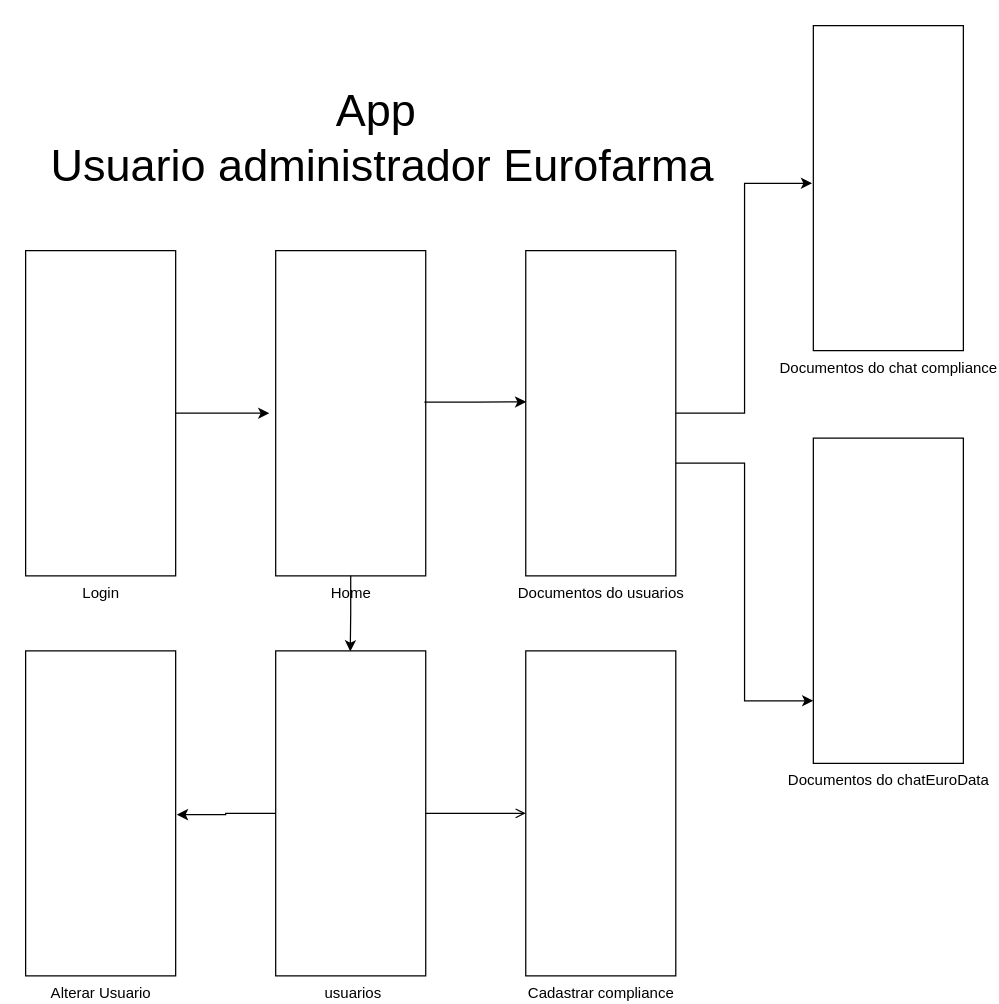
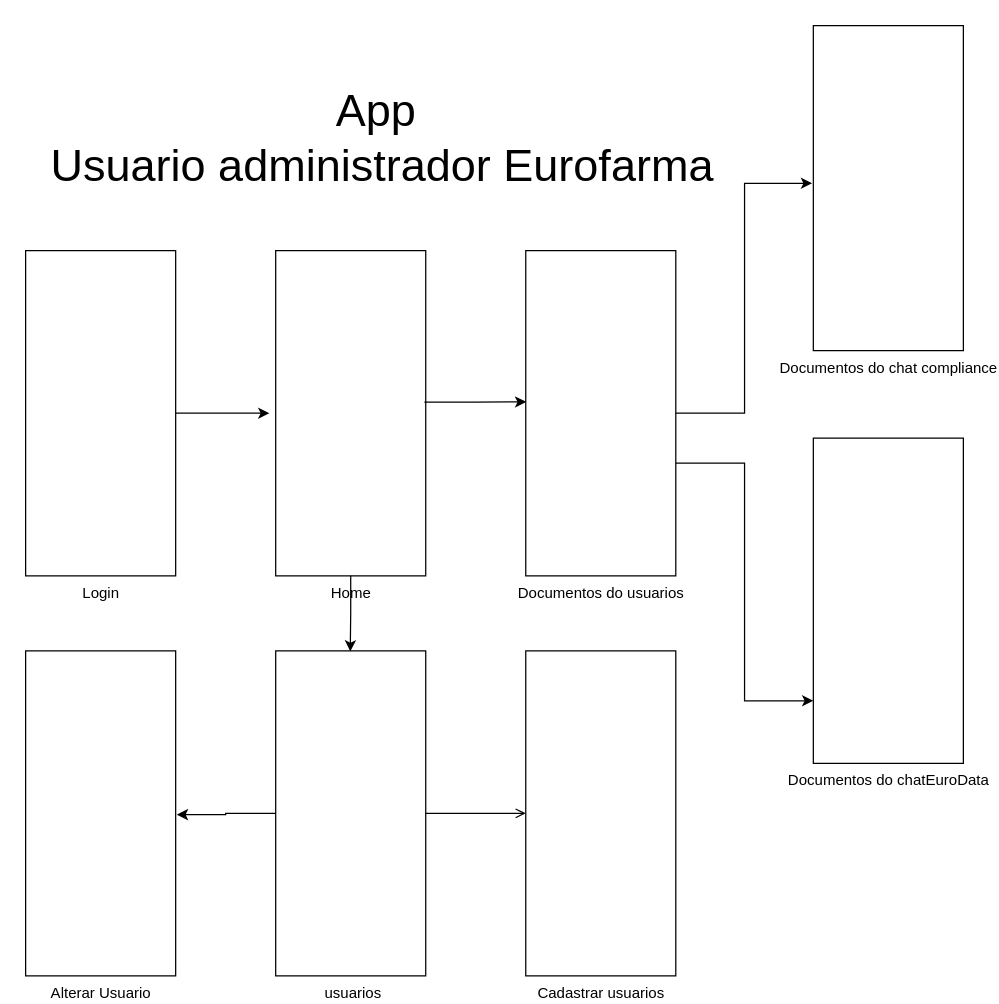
(601, 993) -> (601, 993)
